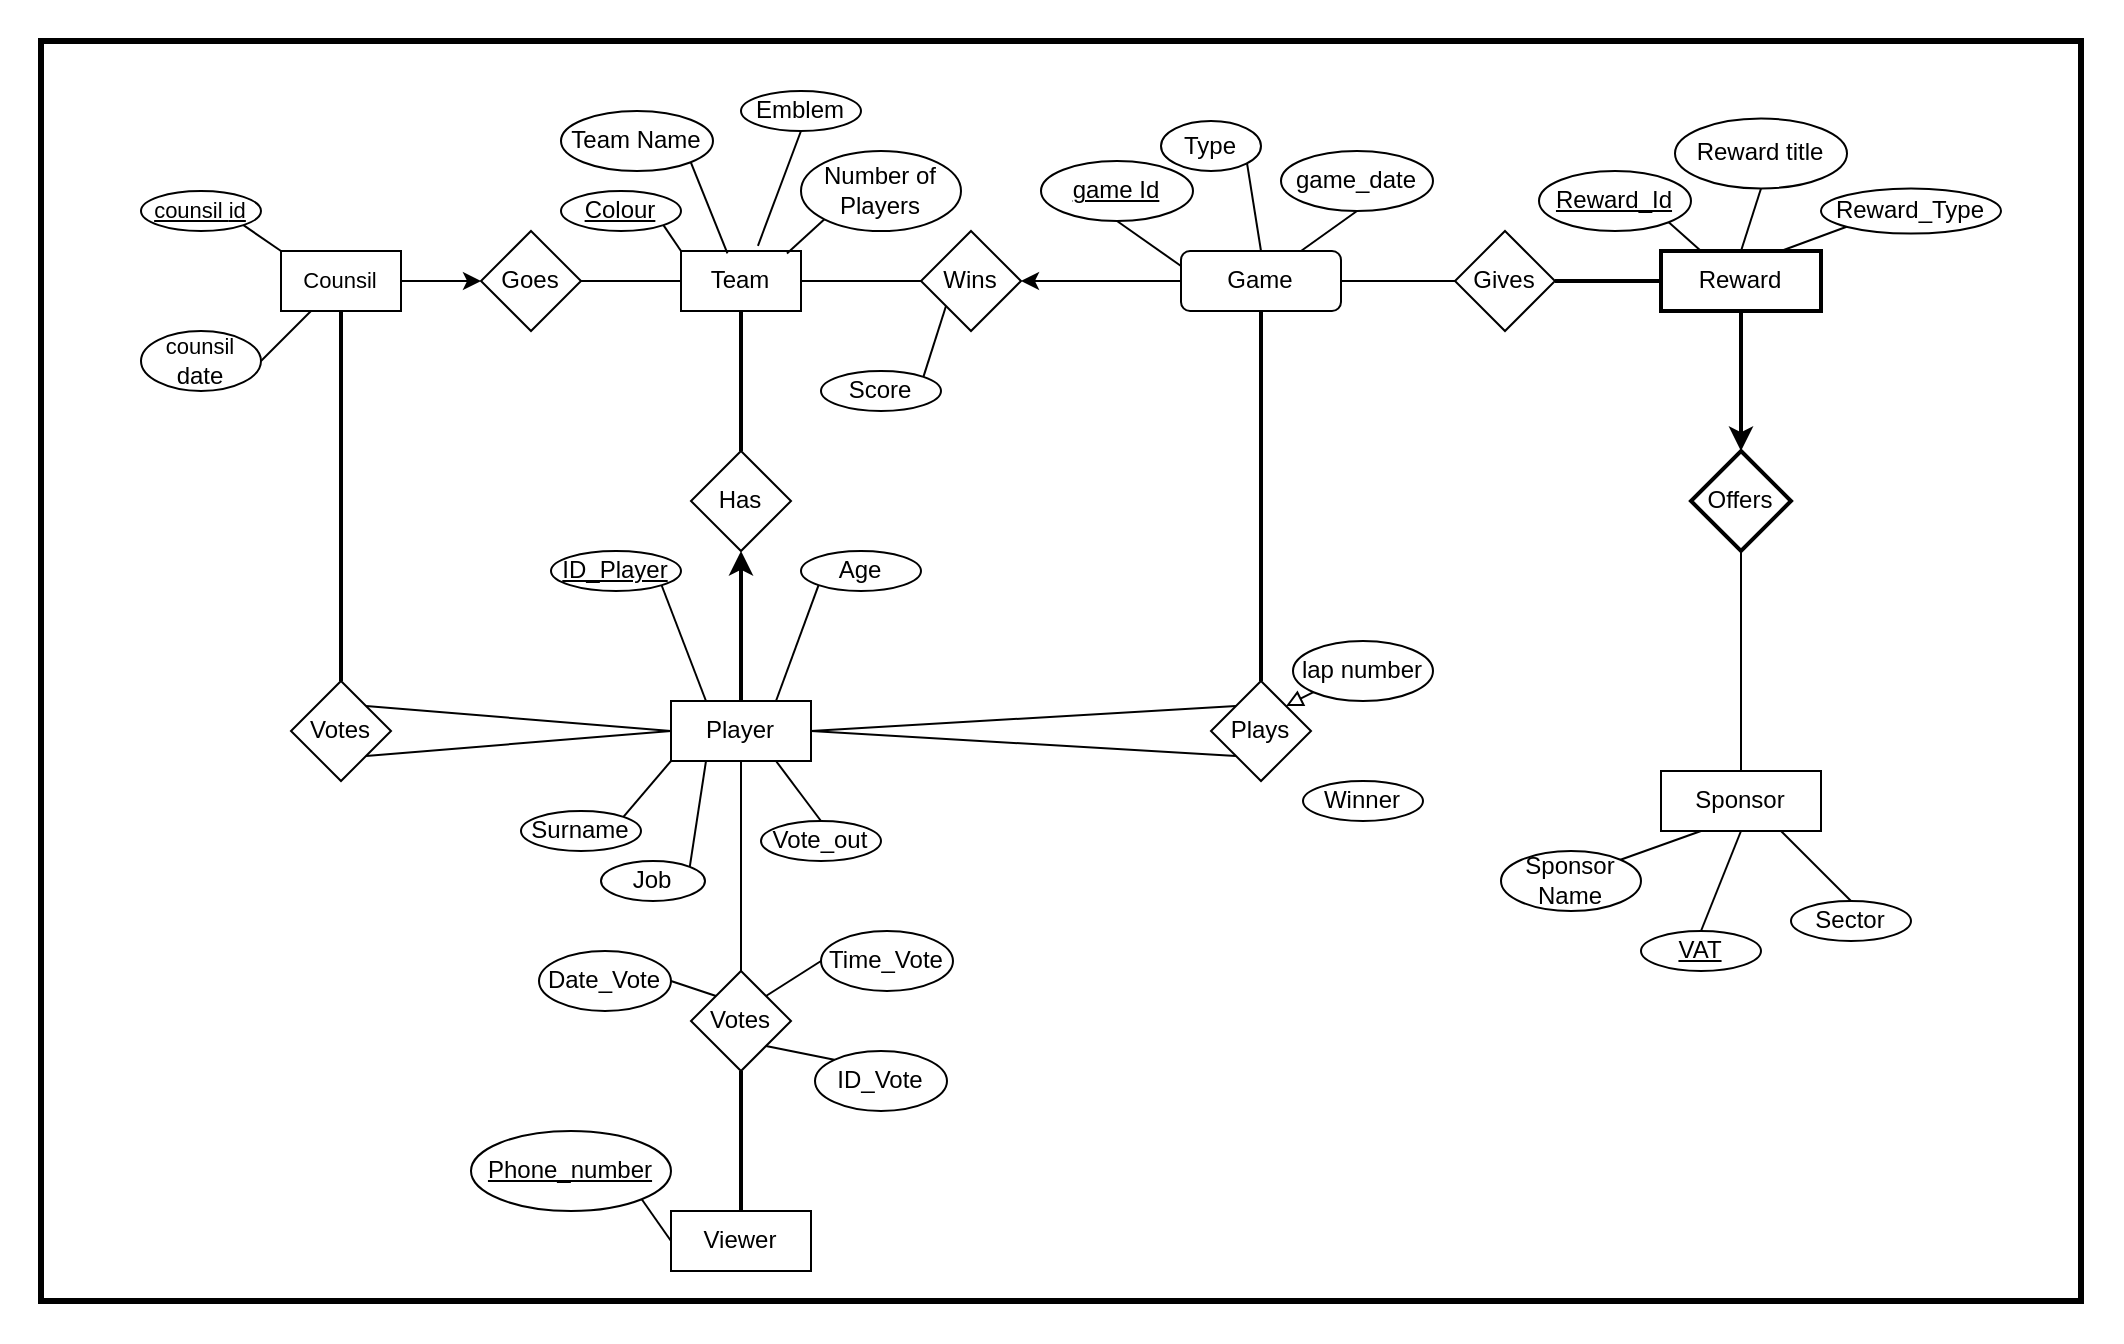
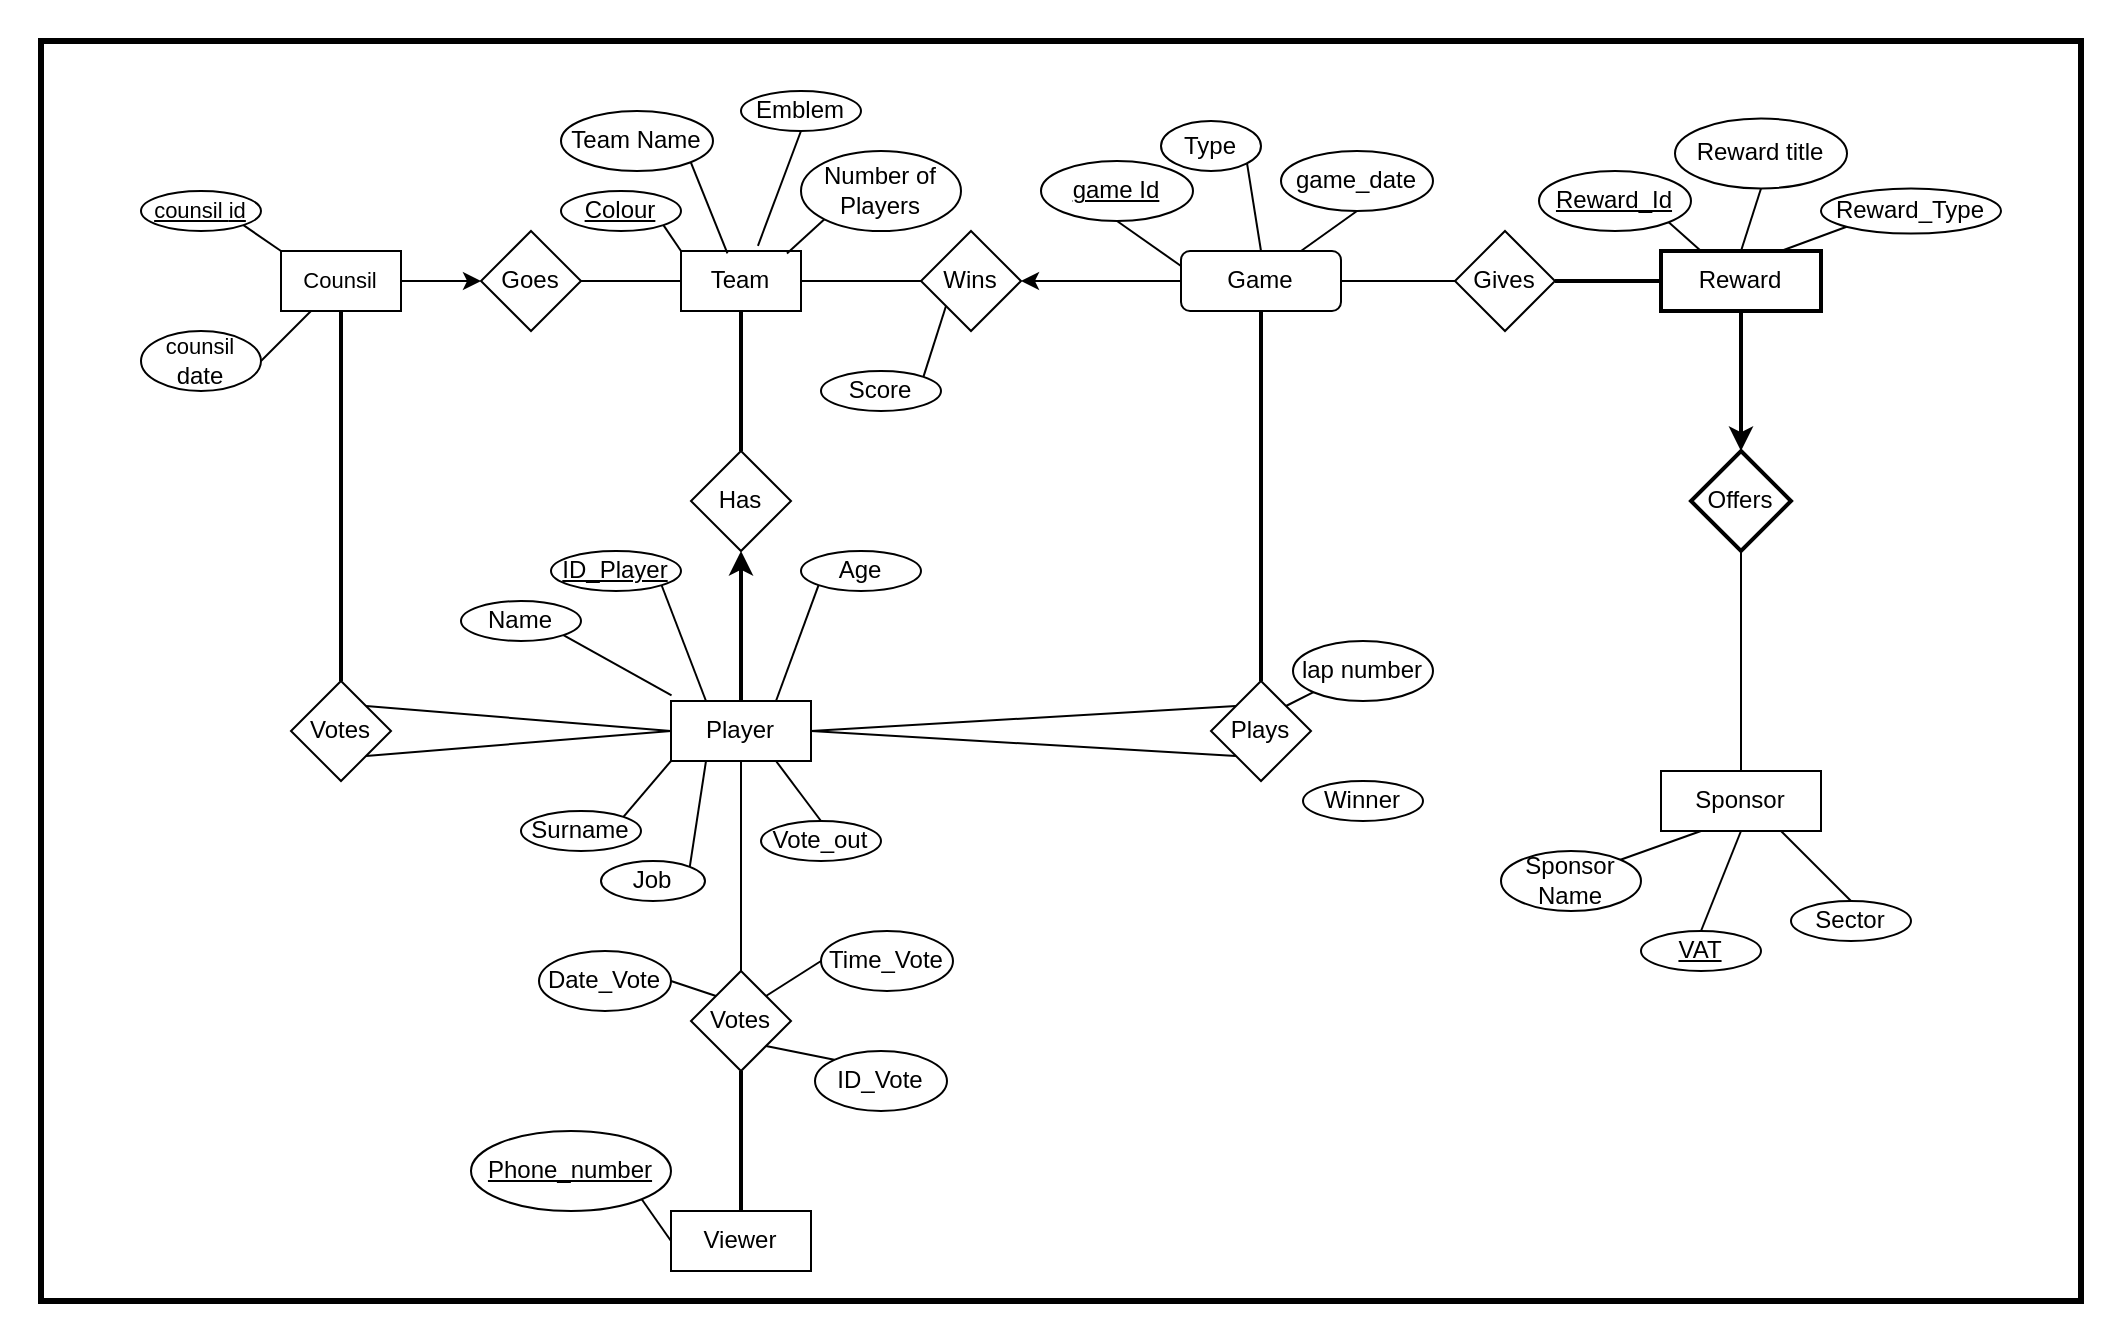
none -> (521, 621)
none -> (617, 665)
(1302, 698) -> (1295, 701)
